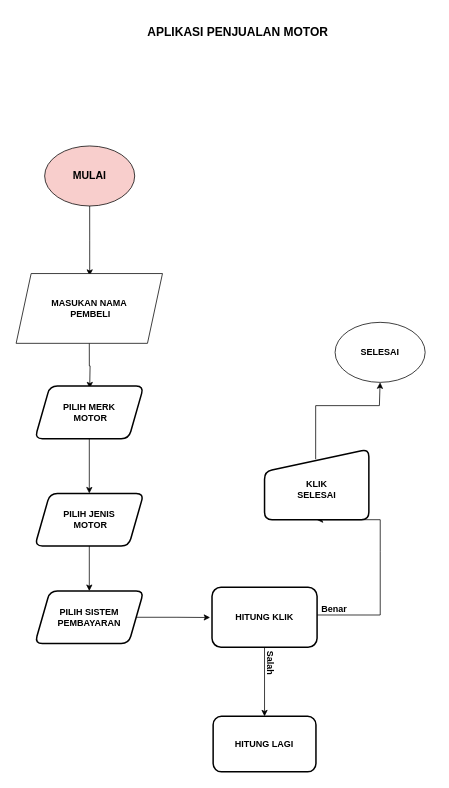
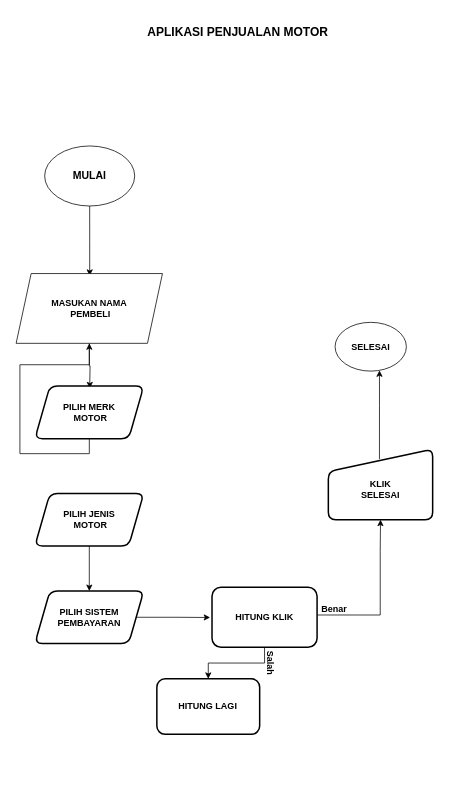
(90, 176) -> (90, 176)
(380, 352) -> (370, 347)
(89, 469) -> (20, 411)
(316, 484) -> (380, 484)
(264, 744) -> (208, 706)
